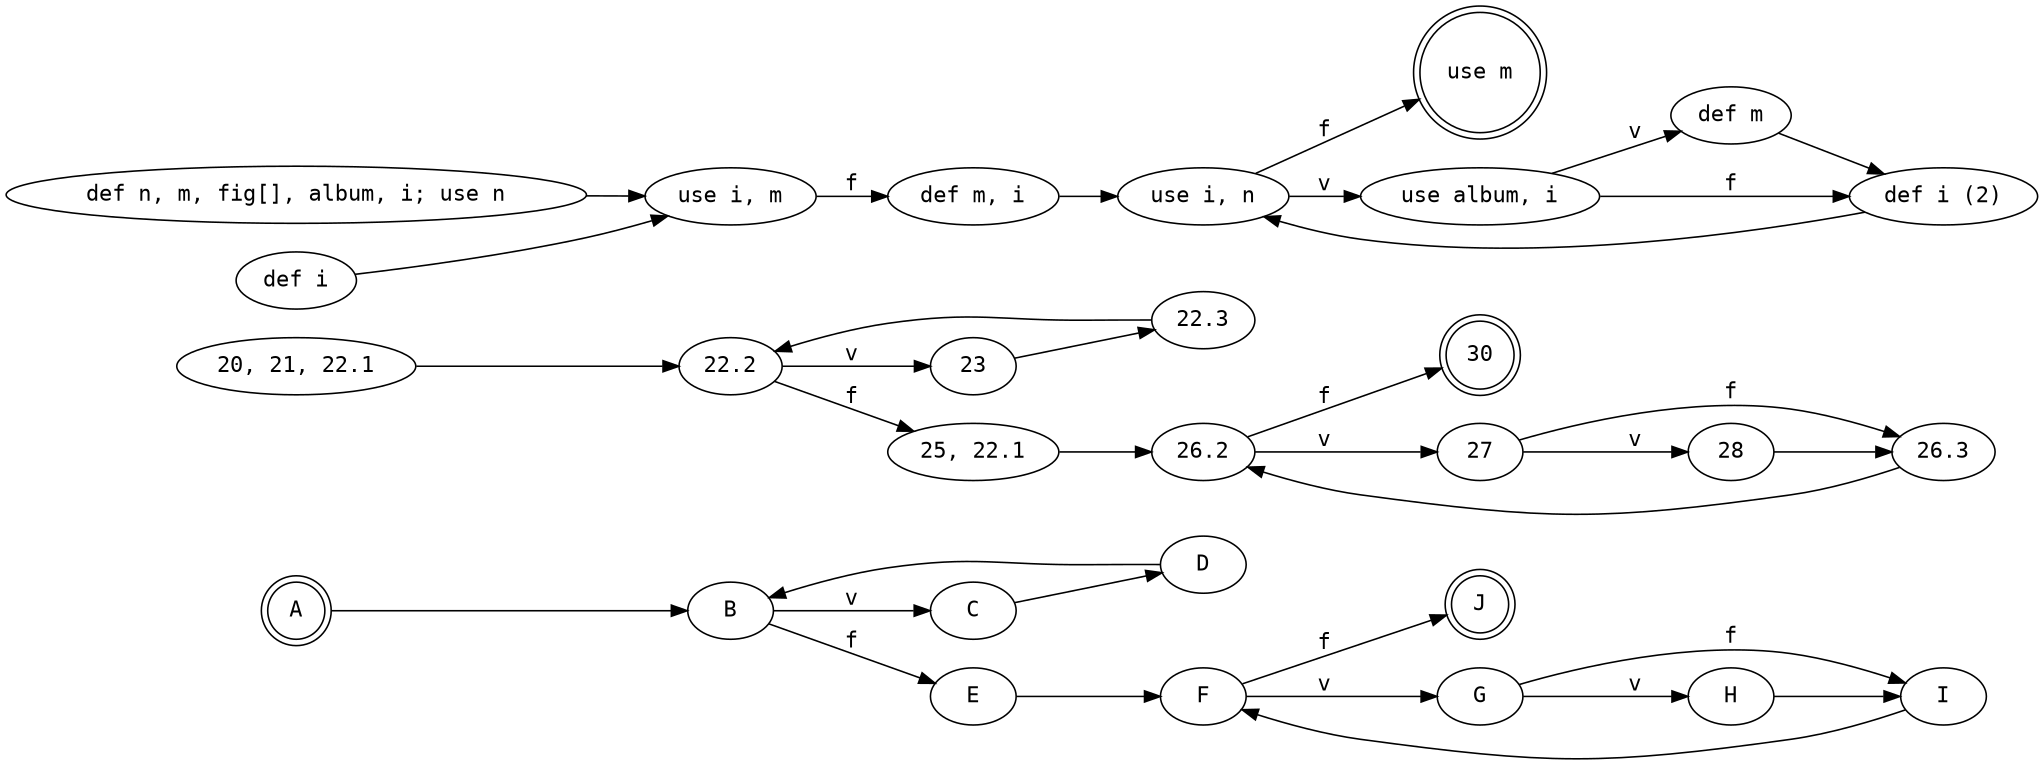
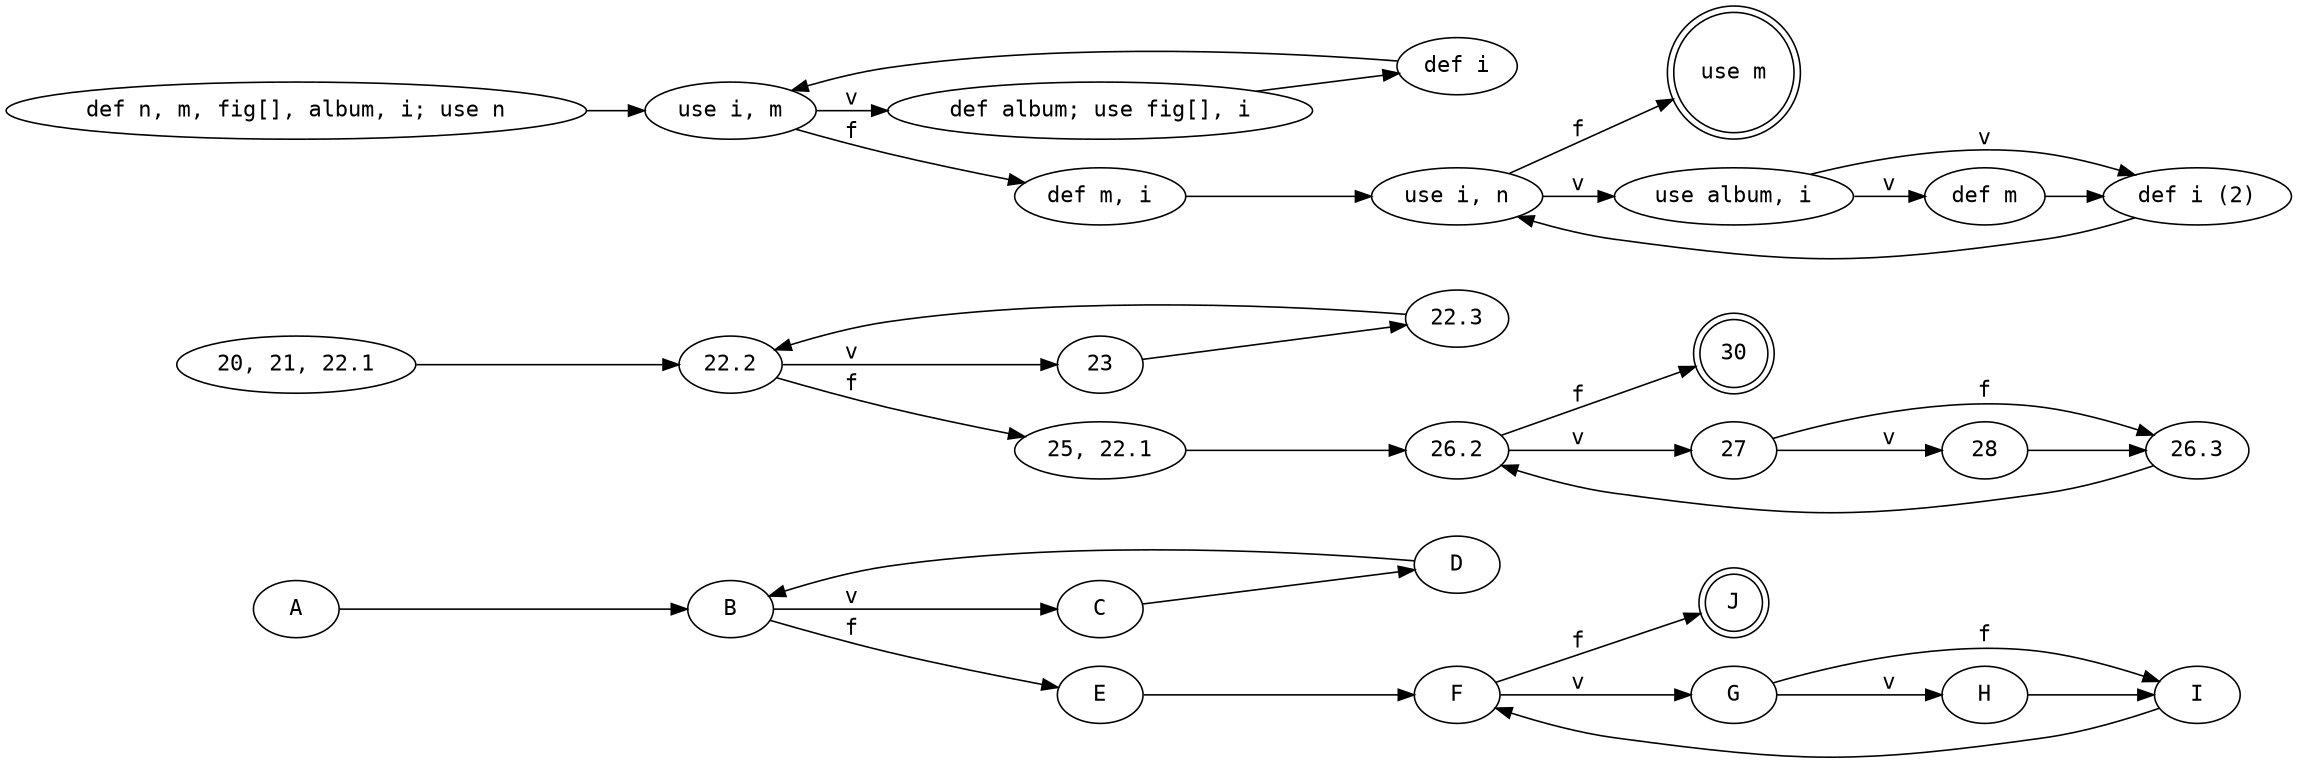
none -> (1100, 111)
(1731, 184) -> (1985, 138)
(296, 611) -> (296, 609)
